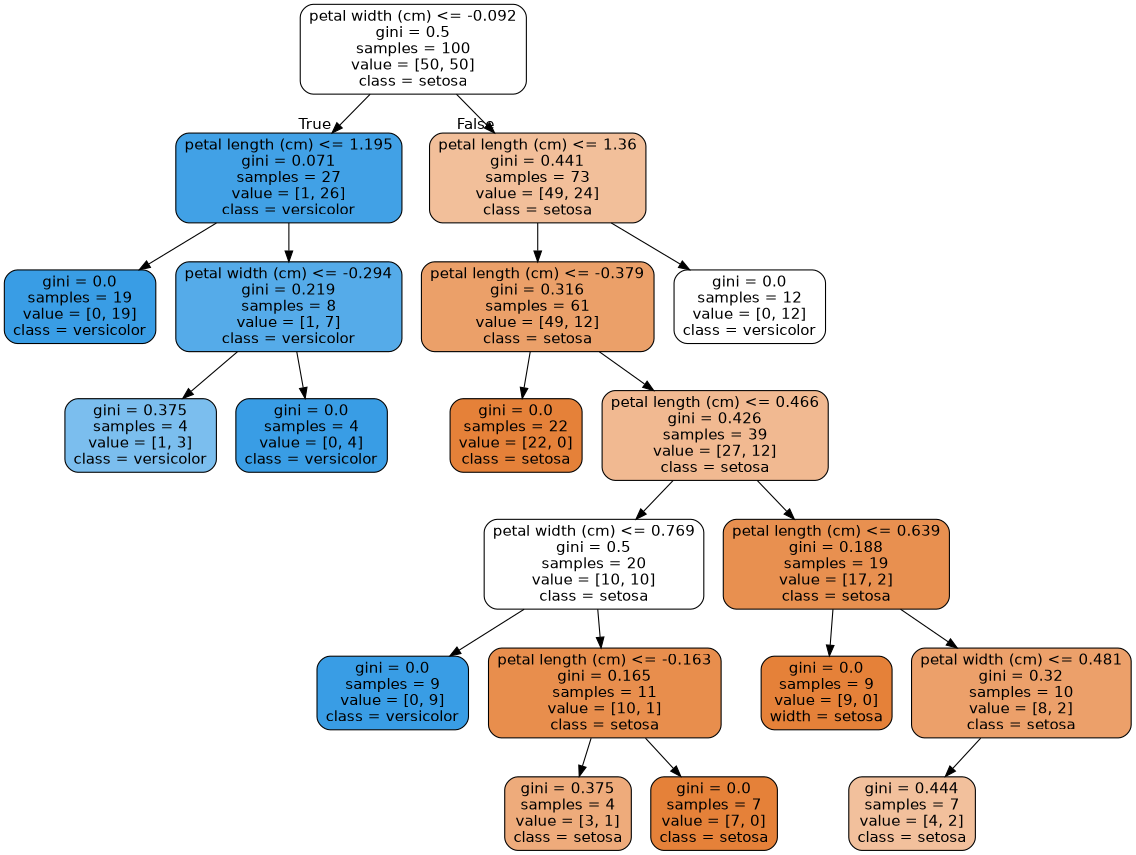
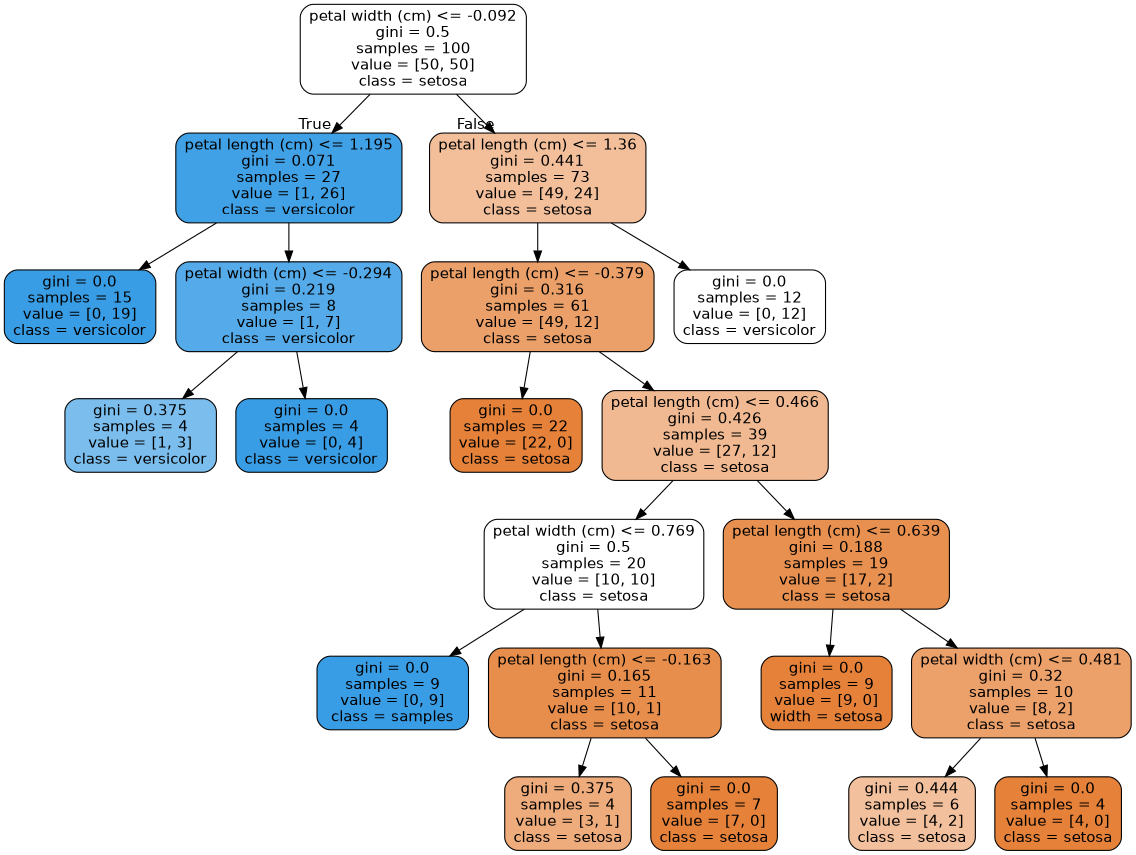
(80, 307) -> (80, 307)
(393, 693) -> (393, 693)
(912, 814) -> (912, 814)
none -> (1058, 814)
